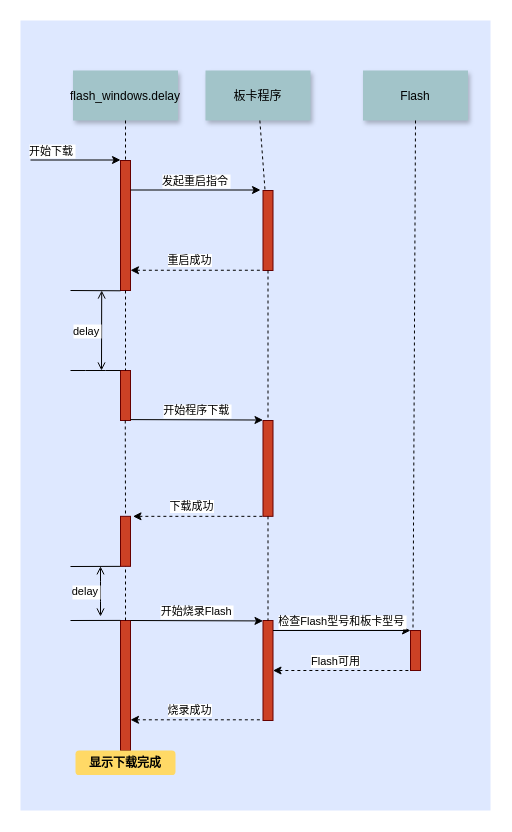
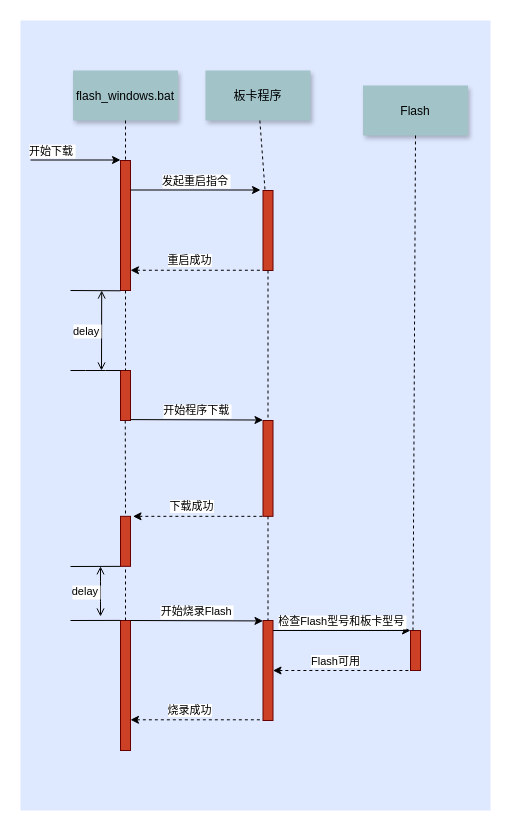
(125, 96) -> (125, 96)
(416, 96) -> (416, 111)
(126, 763) -> none
